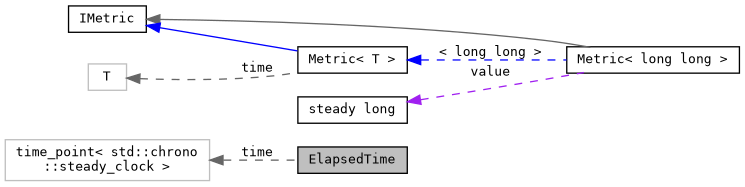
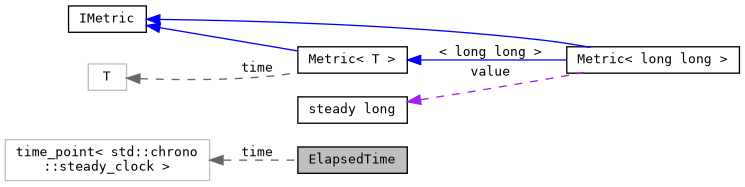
(376, 27) -> (376, 27)
(494, 60) -> (494, 60)
